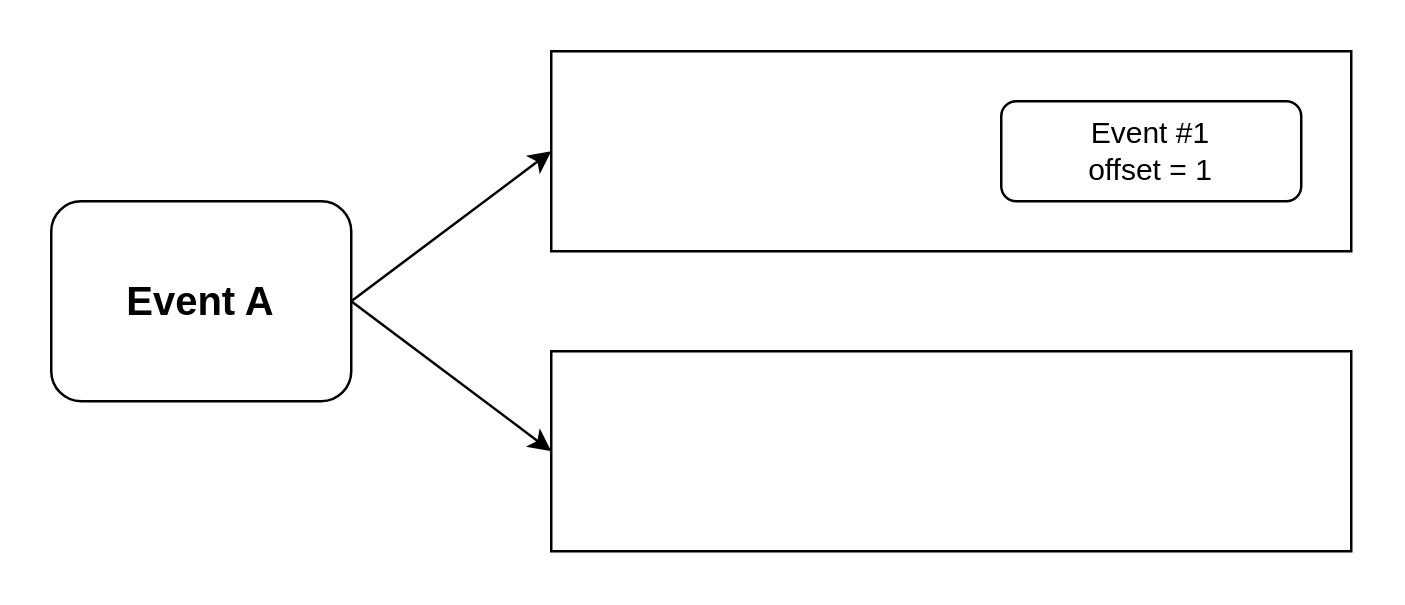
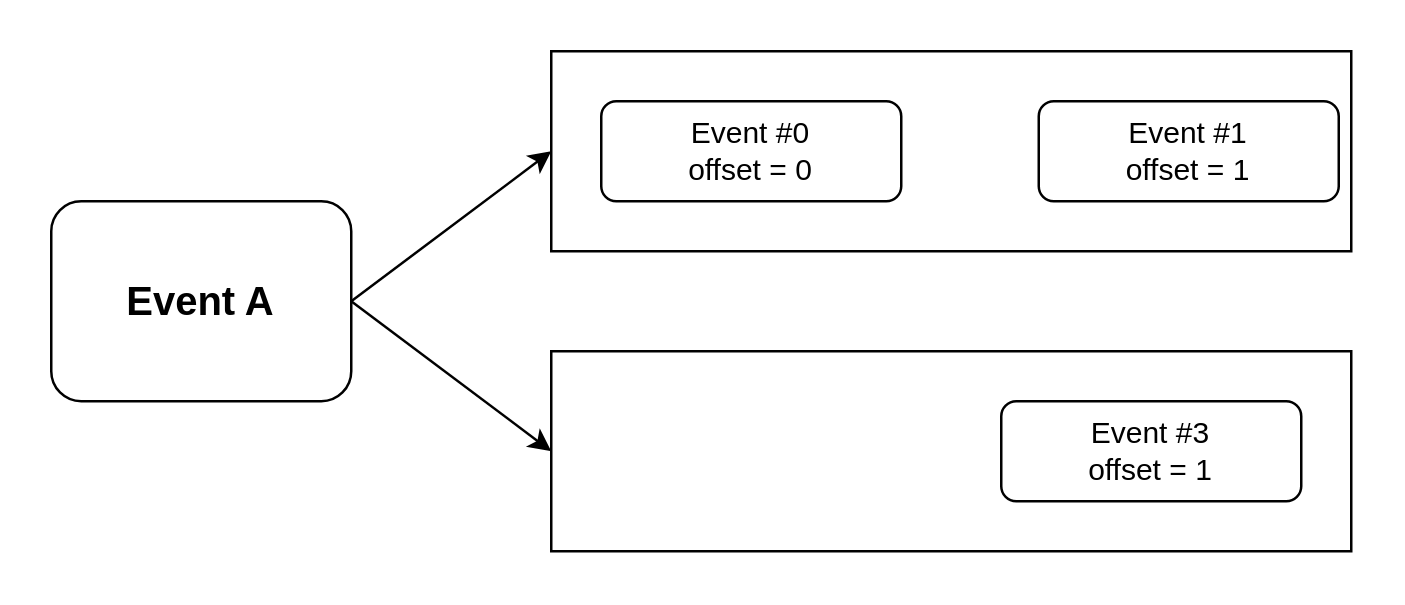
none -> (751, 151)
(1151, 151) -> (1189, 151)
none -> (1151, 451)
